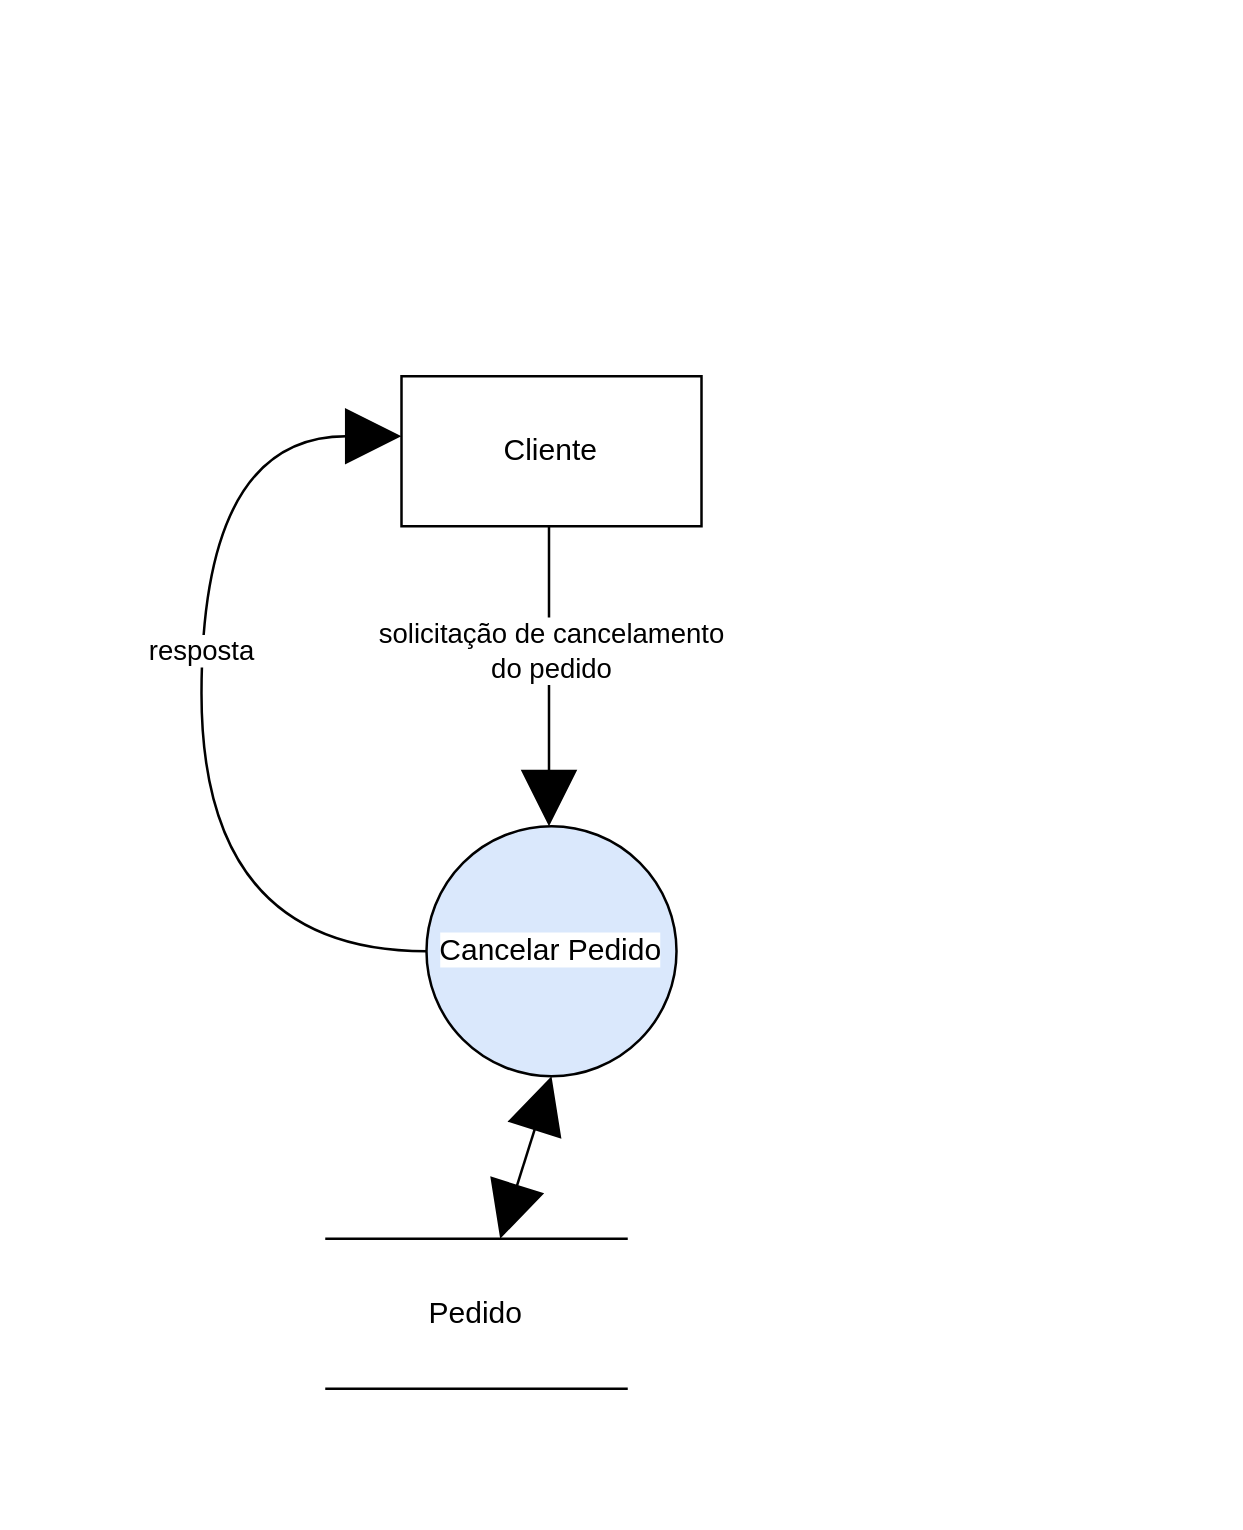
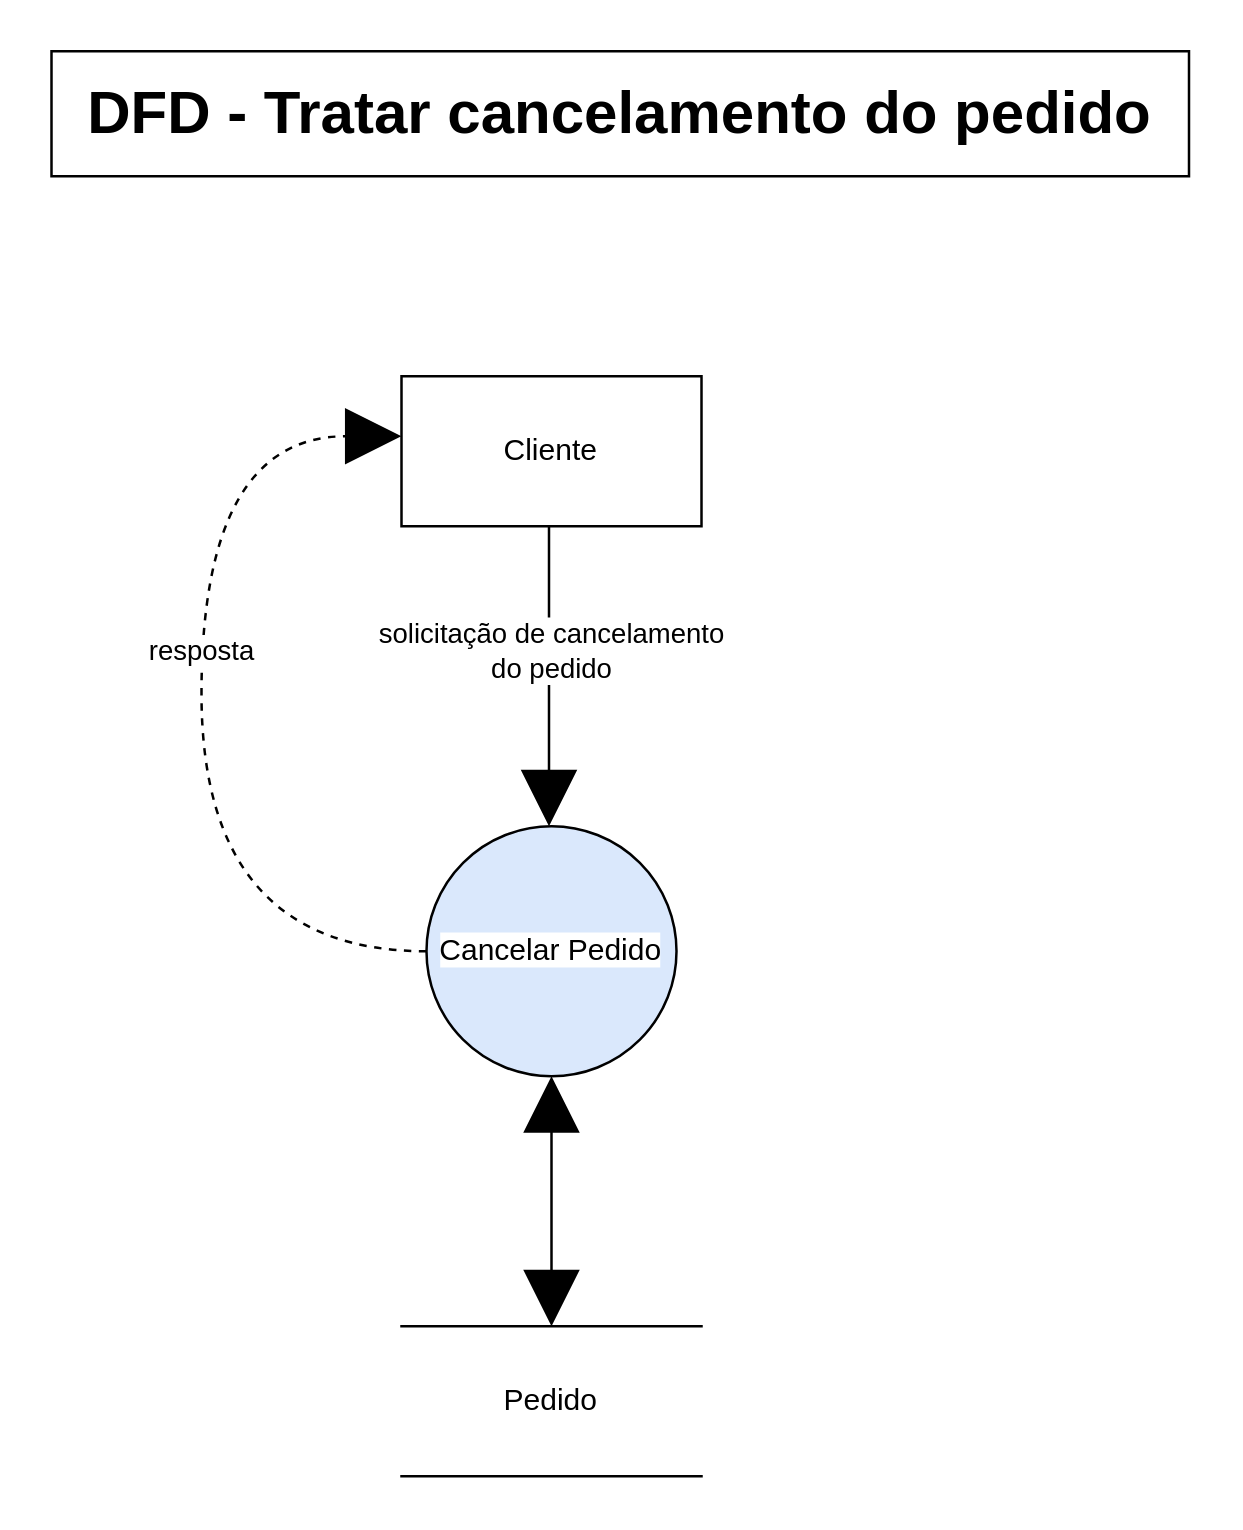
none -> (620, 114)
(243, 866) -> (243, 866)
(476, 1314) -> (551, 1401)
